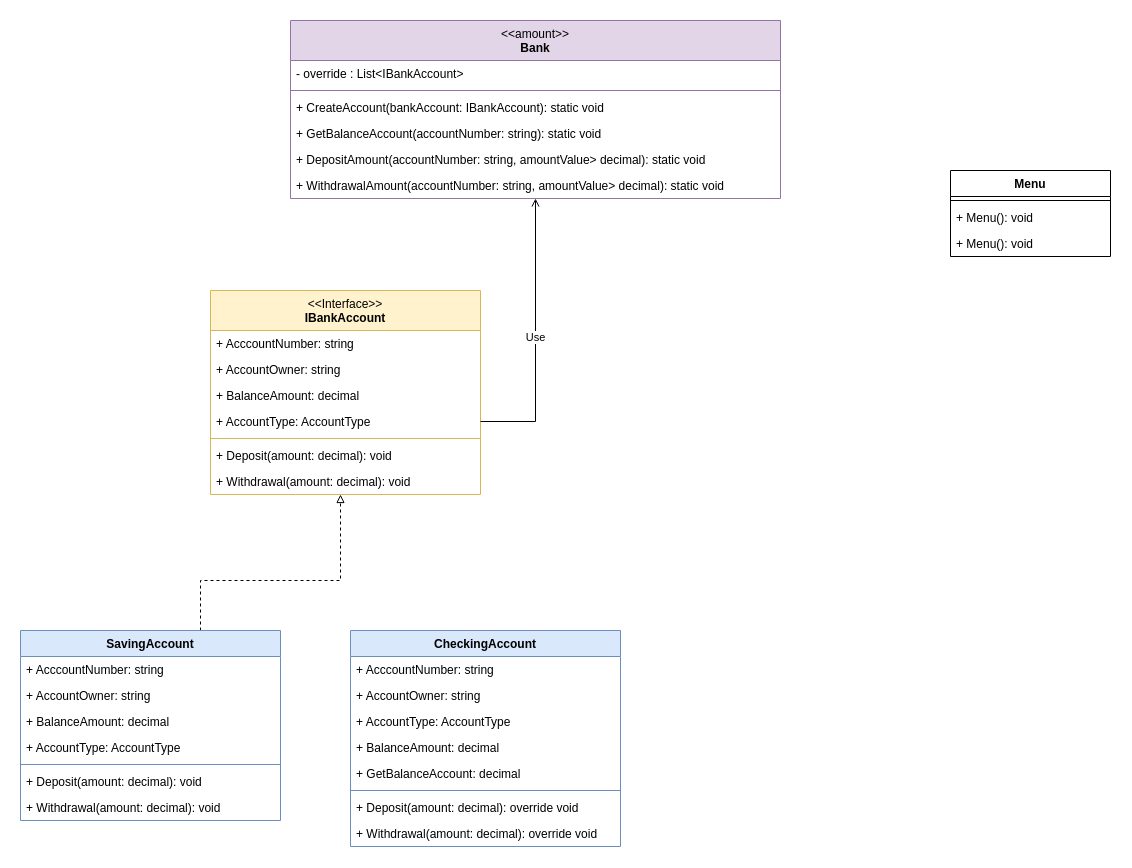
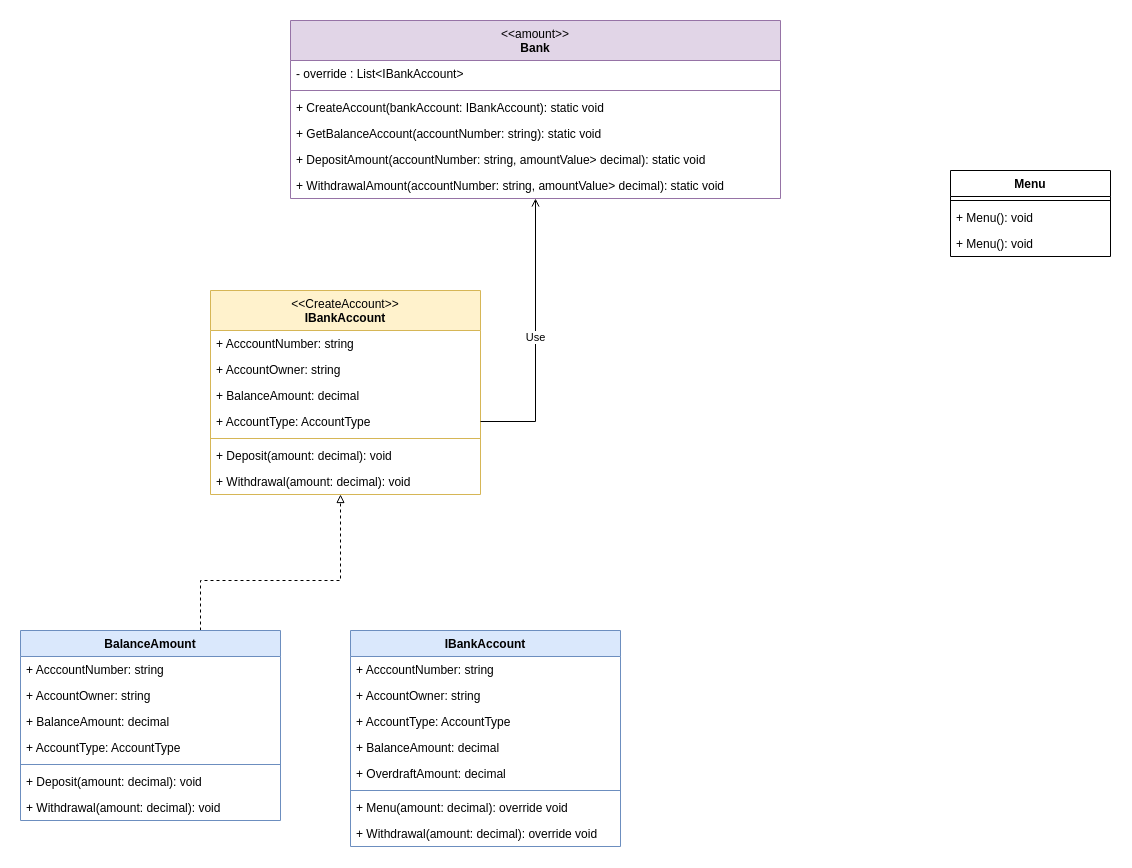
(346, 312) -> (346, 312)
(151, 645) -> (151, 645)
(486, 645) -> (486, 645)
(441, 775) -> (436, 775)
(477, 809) -> (469, 809)
